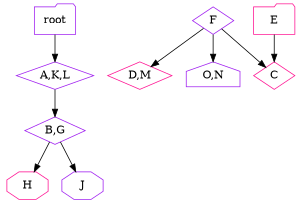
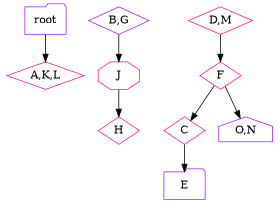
(213, 21) -> (220, 76)
(274, 21) -> (185, 186)
(274, 44) -> (185, 154)
(180, 45) -> (220, 44)
(55, 76) -> (45, 76)
(55, 99) -> none
(44, 153) -> (119, 99)
(28, 186) -> (119, 131)
(82, 186) -> (119, 76)
